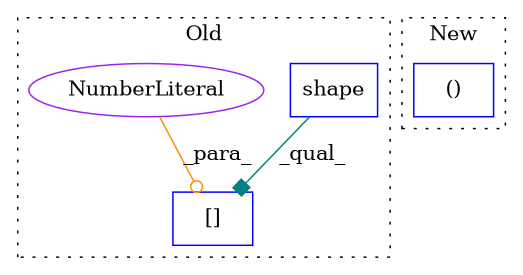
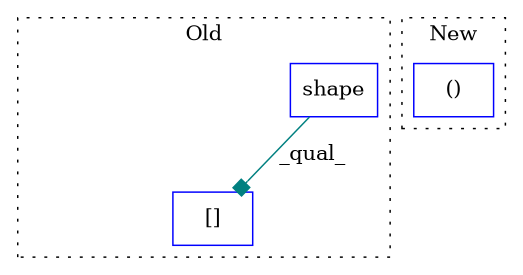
(146, 90) -> none
